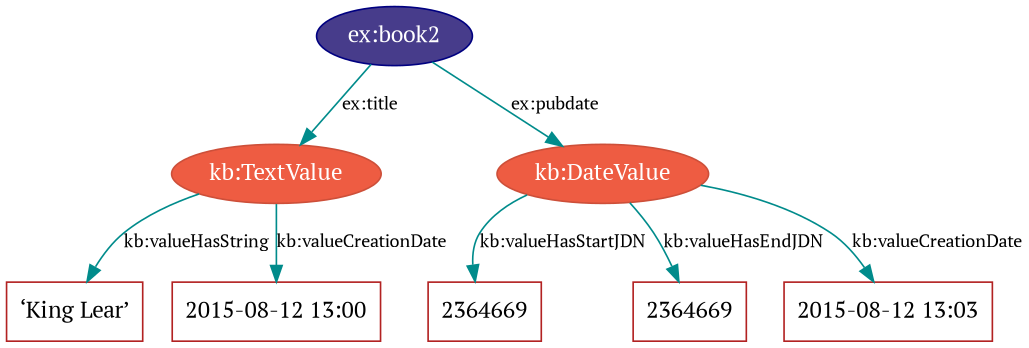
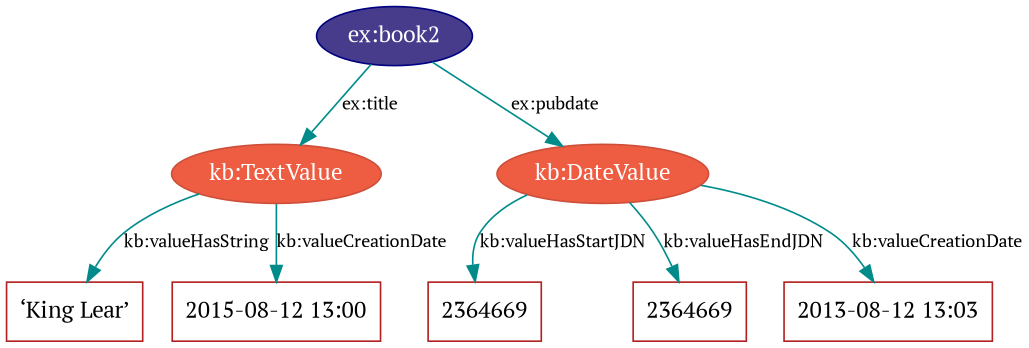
(888, 312) -> (888, 312)
